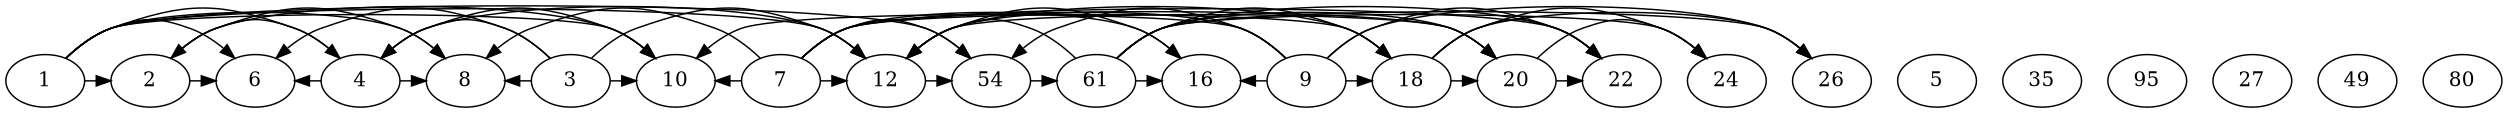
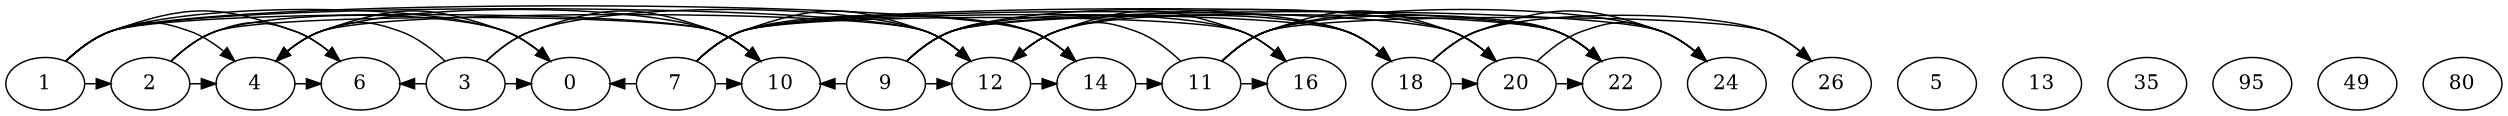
(1561, 7) -> (1299, 12)
(263, 20) -> (195, 84)
(466, 81) -> (571, 84)
(991, 81) -> (1096, 84)
(1096, 81) -> (1201, 84)
(2252, 81) -> none
none -> (2042, 84)
